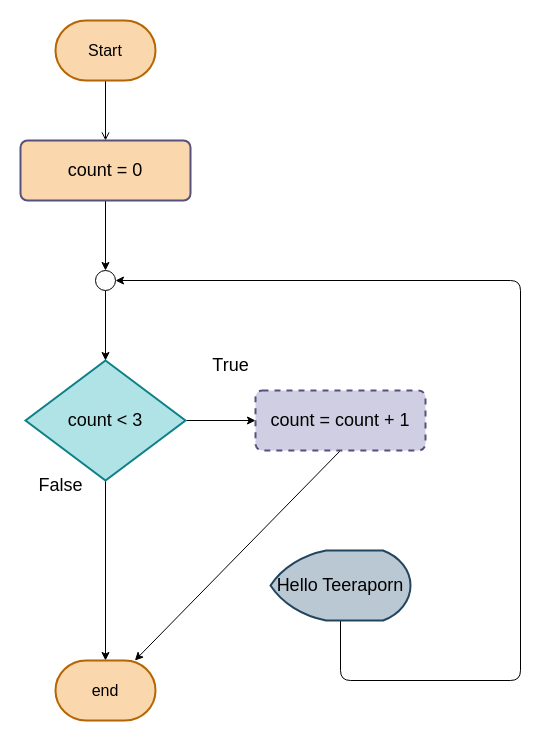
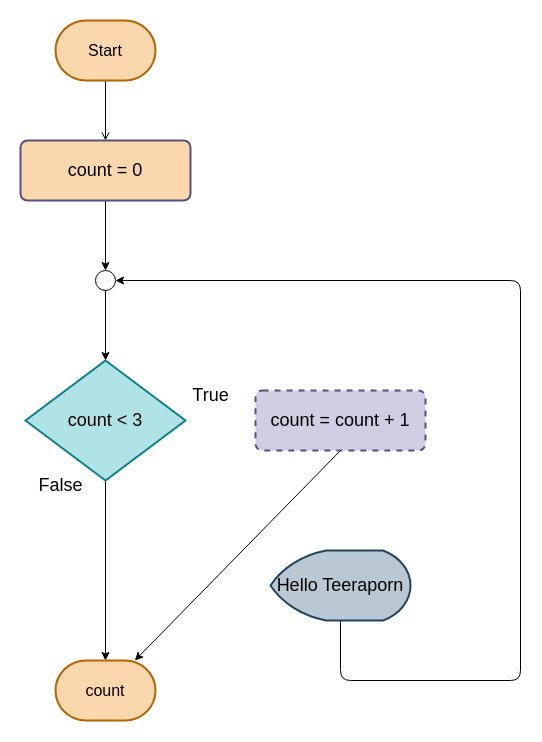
(231, 366) -> (211, 396)
(217, 421) -> none
(106, 691) -> (106, 691)
